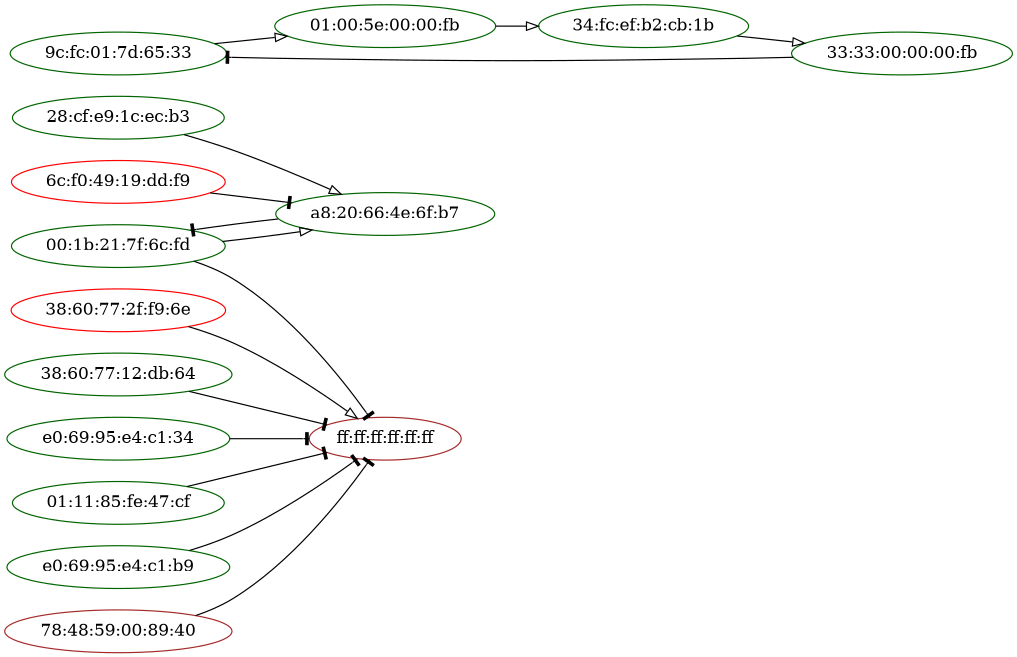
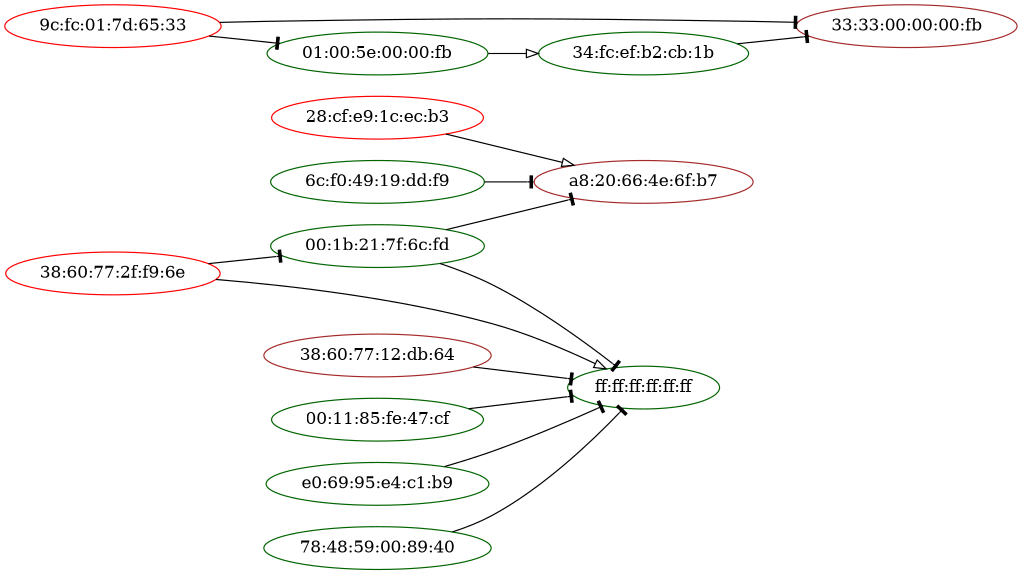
(765, 39) -> (770, 40)
(245, 41) -> (242, 39)
(118, 54) -> (113, 26)
(902, 54) -> (907, 26)
(512, 61) -> (506, 19)
(118, 118) -> (378, 118)
(118, 182) -> (378, 182)
(385, 214) -> (644, 182)
(237, 224) -> (242, 260)
(261, 237) -> (507, 215)
(118, 374) -> (378, 355)
(118, 439) -> none
(385, 439) -> (644, 388)
(118, 503) -> (378, 420)
(118, 631) -> (378, 548)
